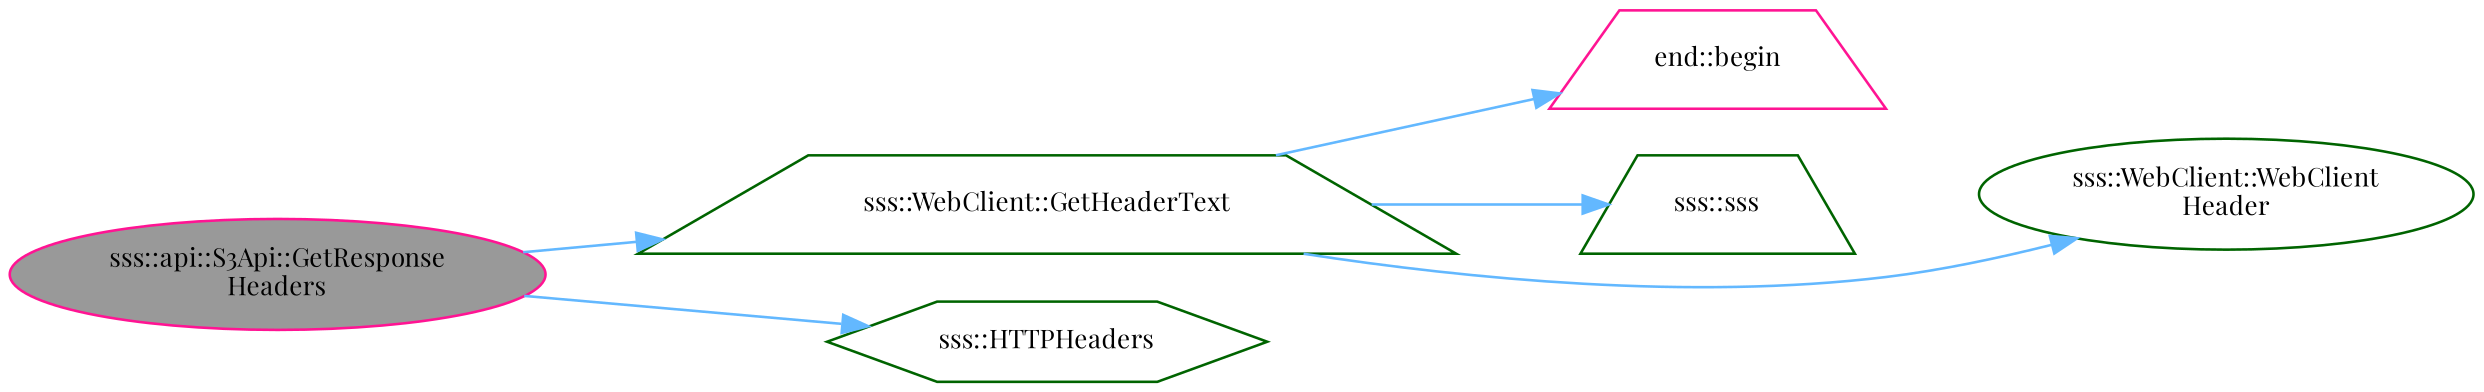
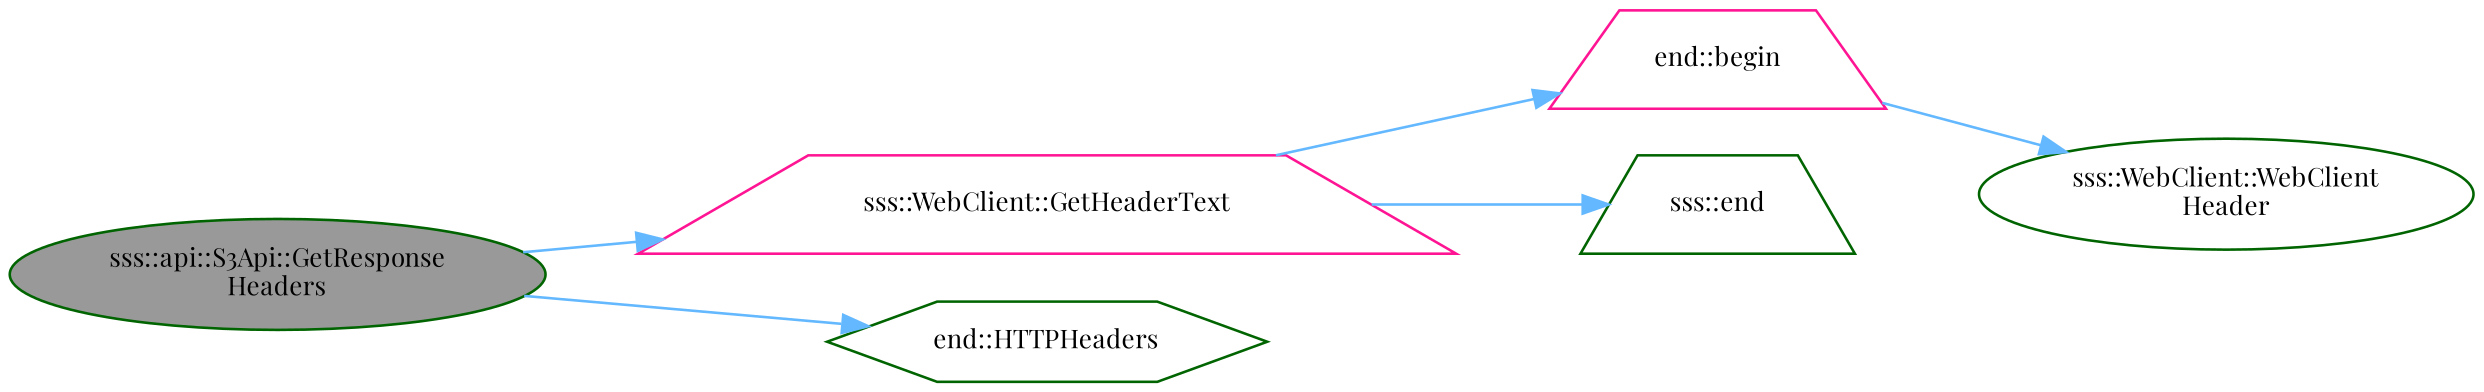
(1047, 205) -> (1047, 205)
(1718, 205) -> (1718, 205)
(278, 274) -> (278, 274)
(1679, 287) -> (1962, 124)
(1047, 342) -> (1047, 342)
